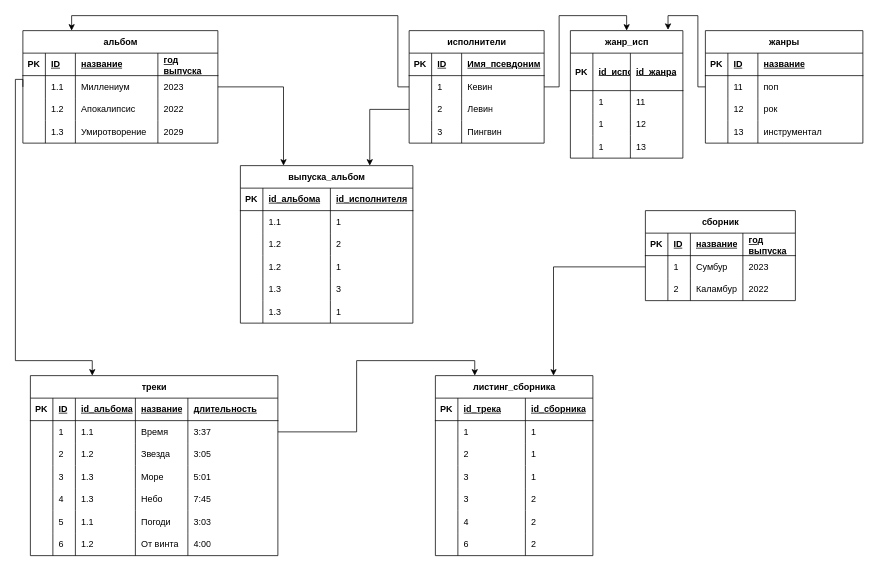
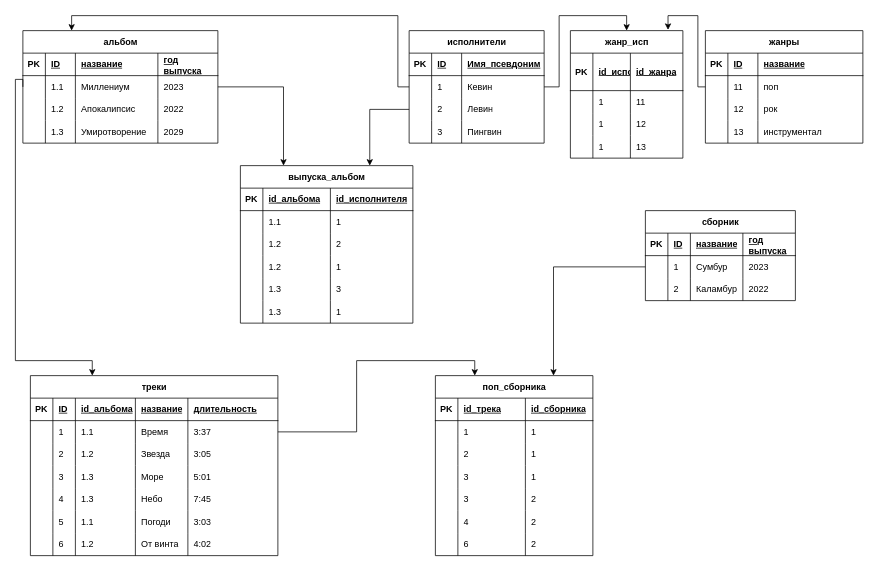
(515, 387) -> (515, 387)
(203, 544) -> (203, 544)
